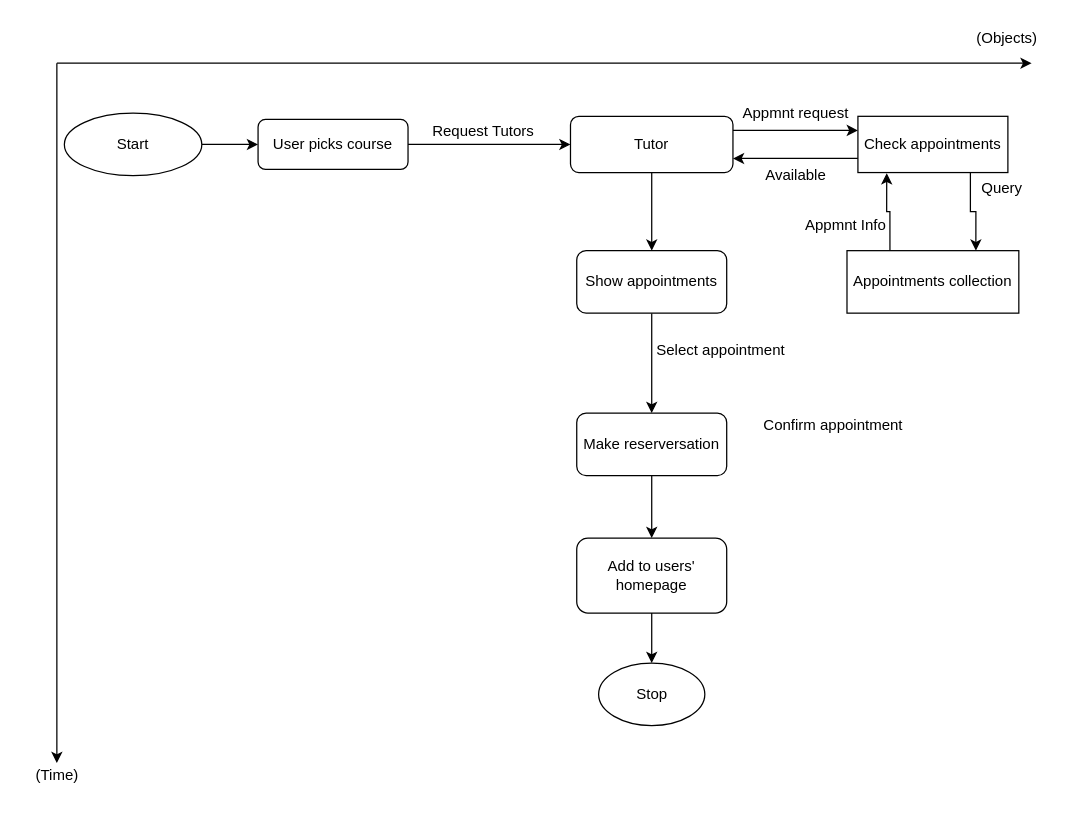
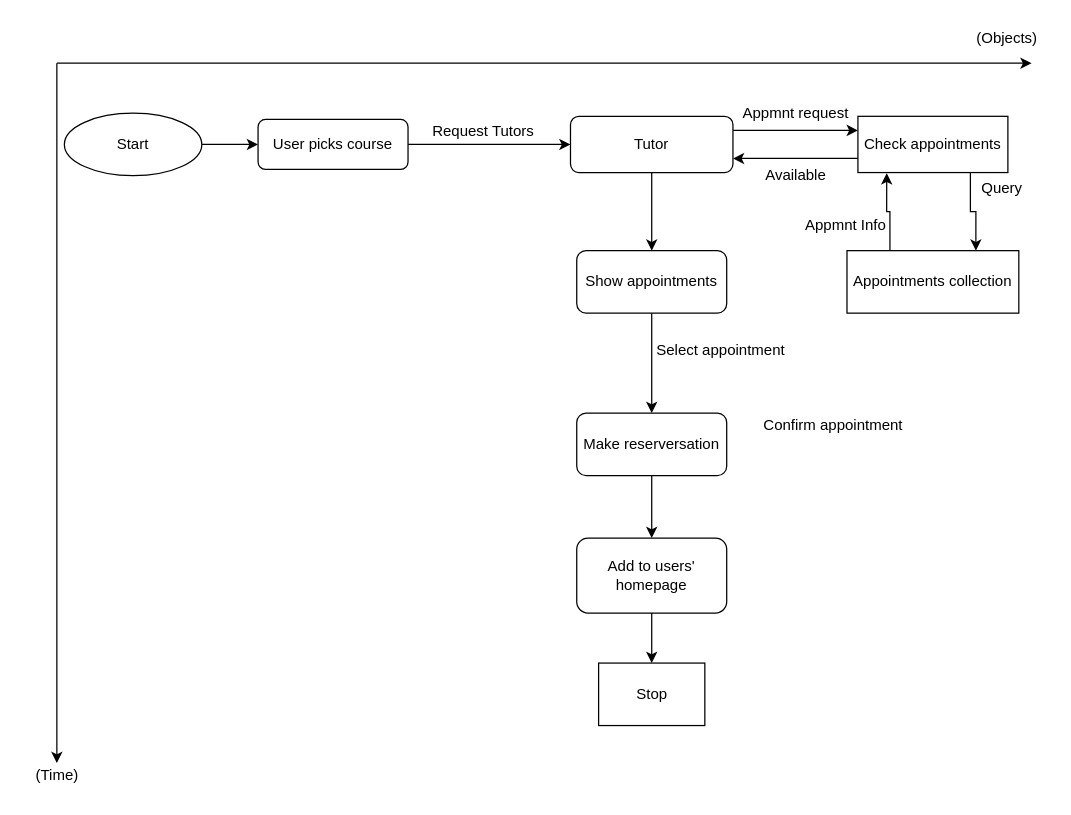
(652, 694) -> (652, 694)
